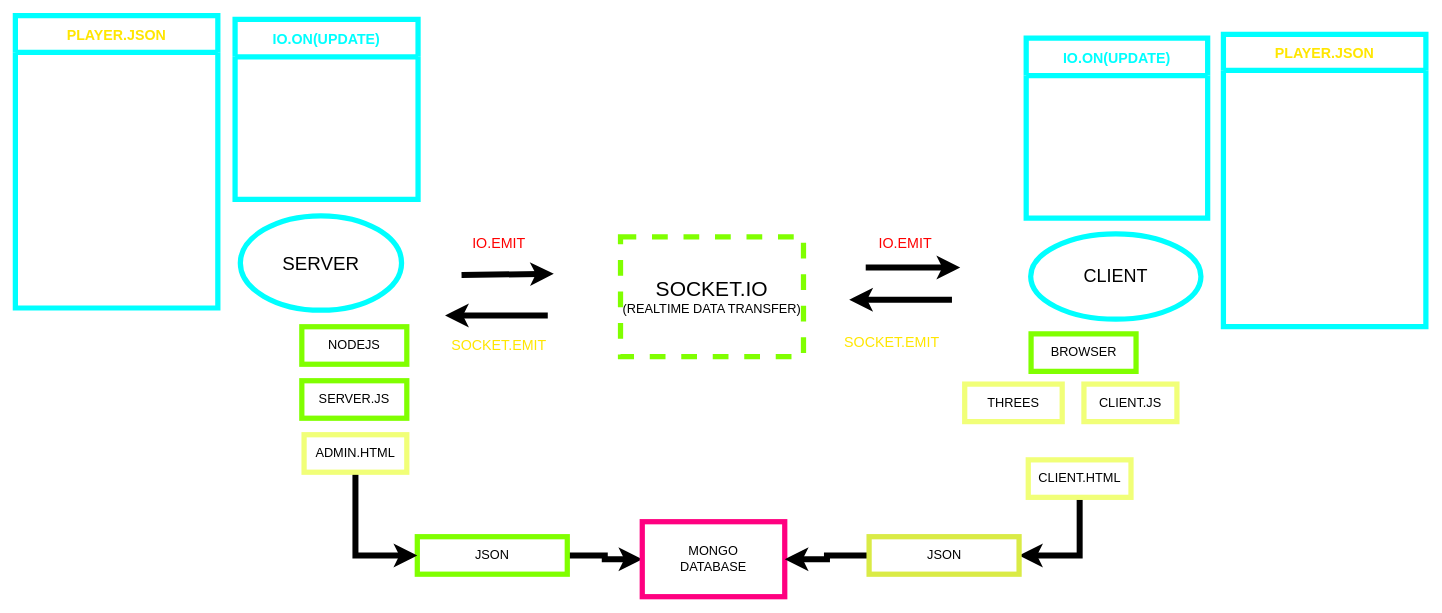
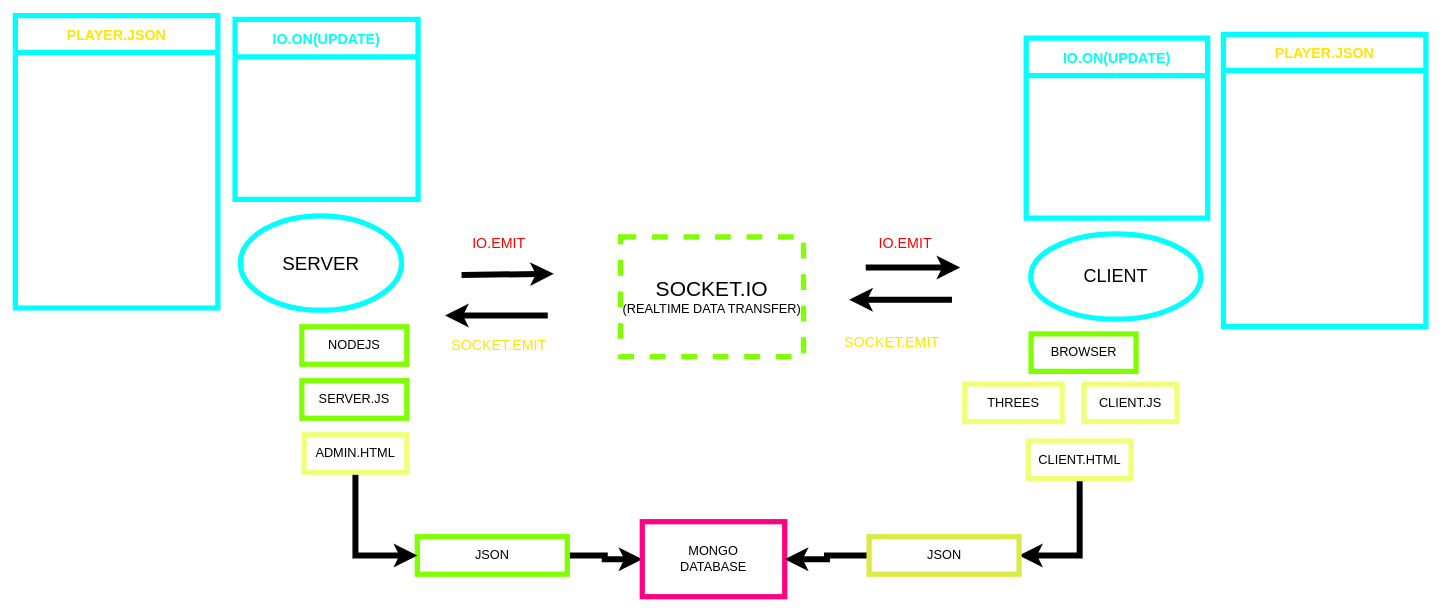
(1080, 479) -> (1080, 460)
